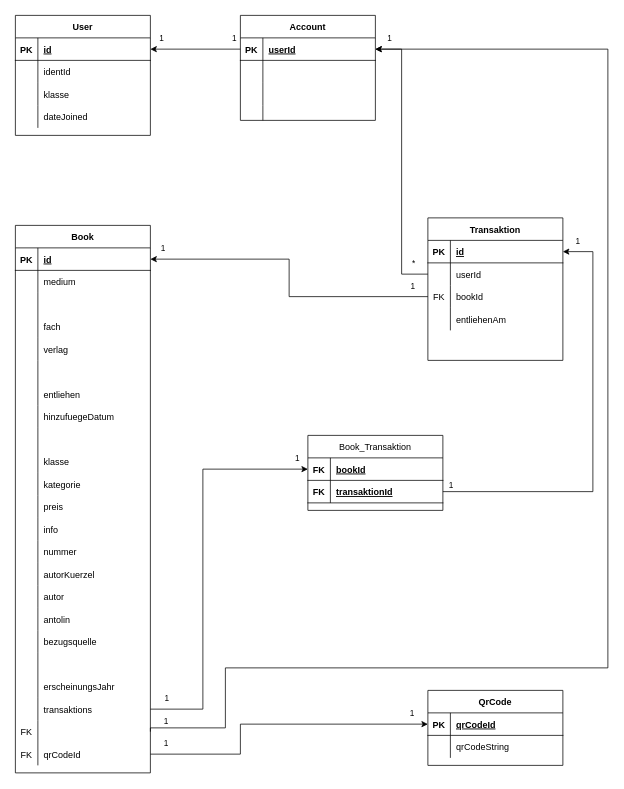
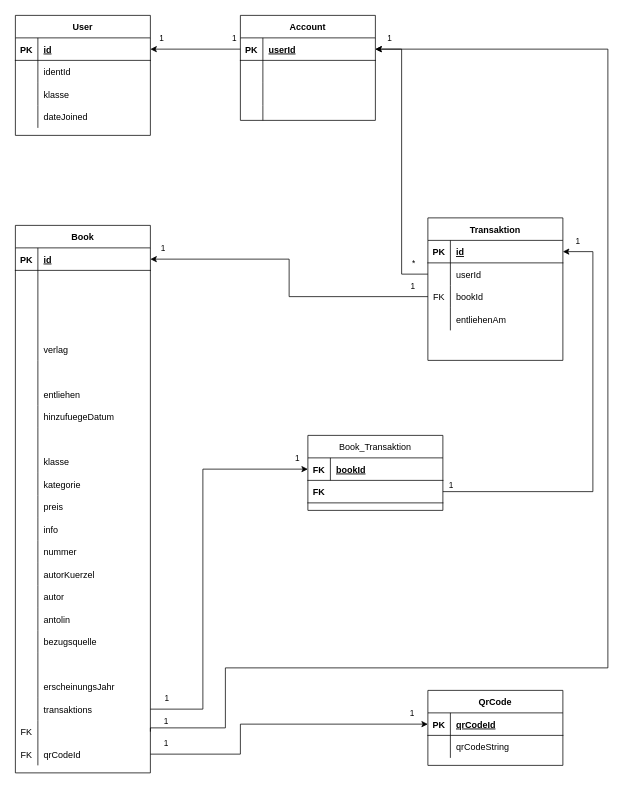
(94, 282) -> none
(94, 327) -> none
(387, 492) -> none
